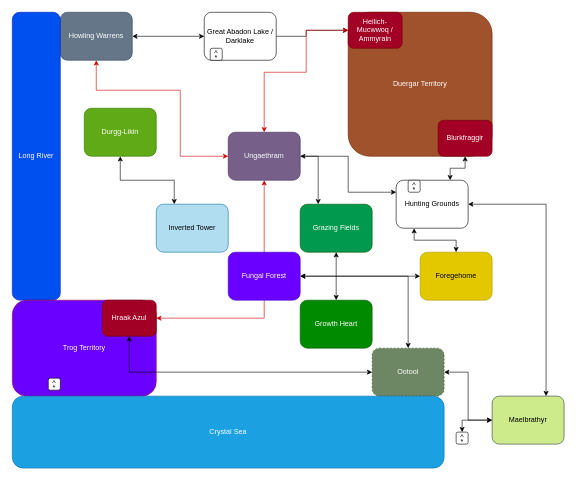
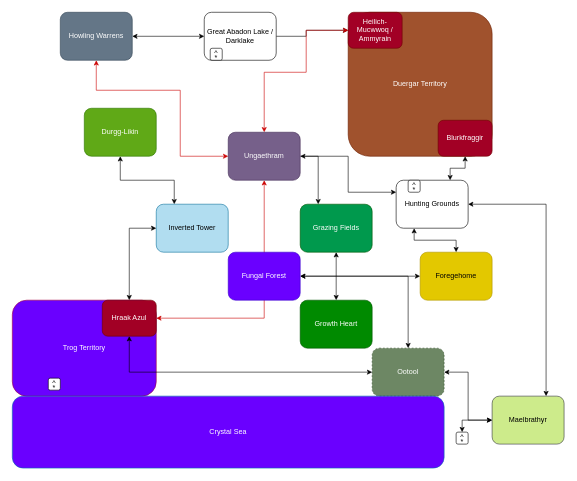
(36, 156) -> none
none -> (129, 228)
(228, 432) -> (228, 432)
